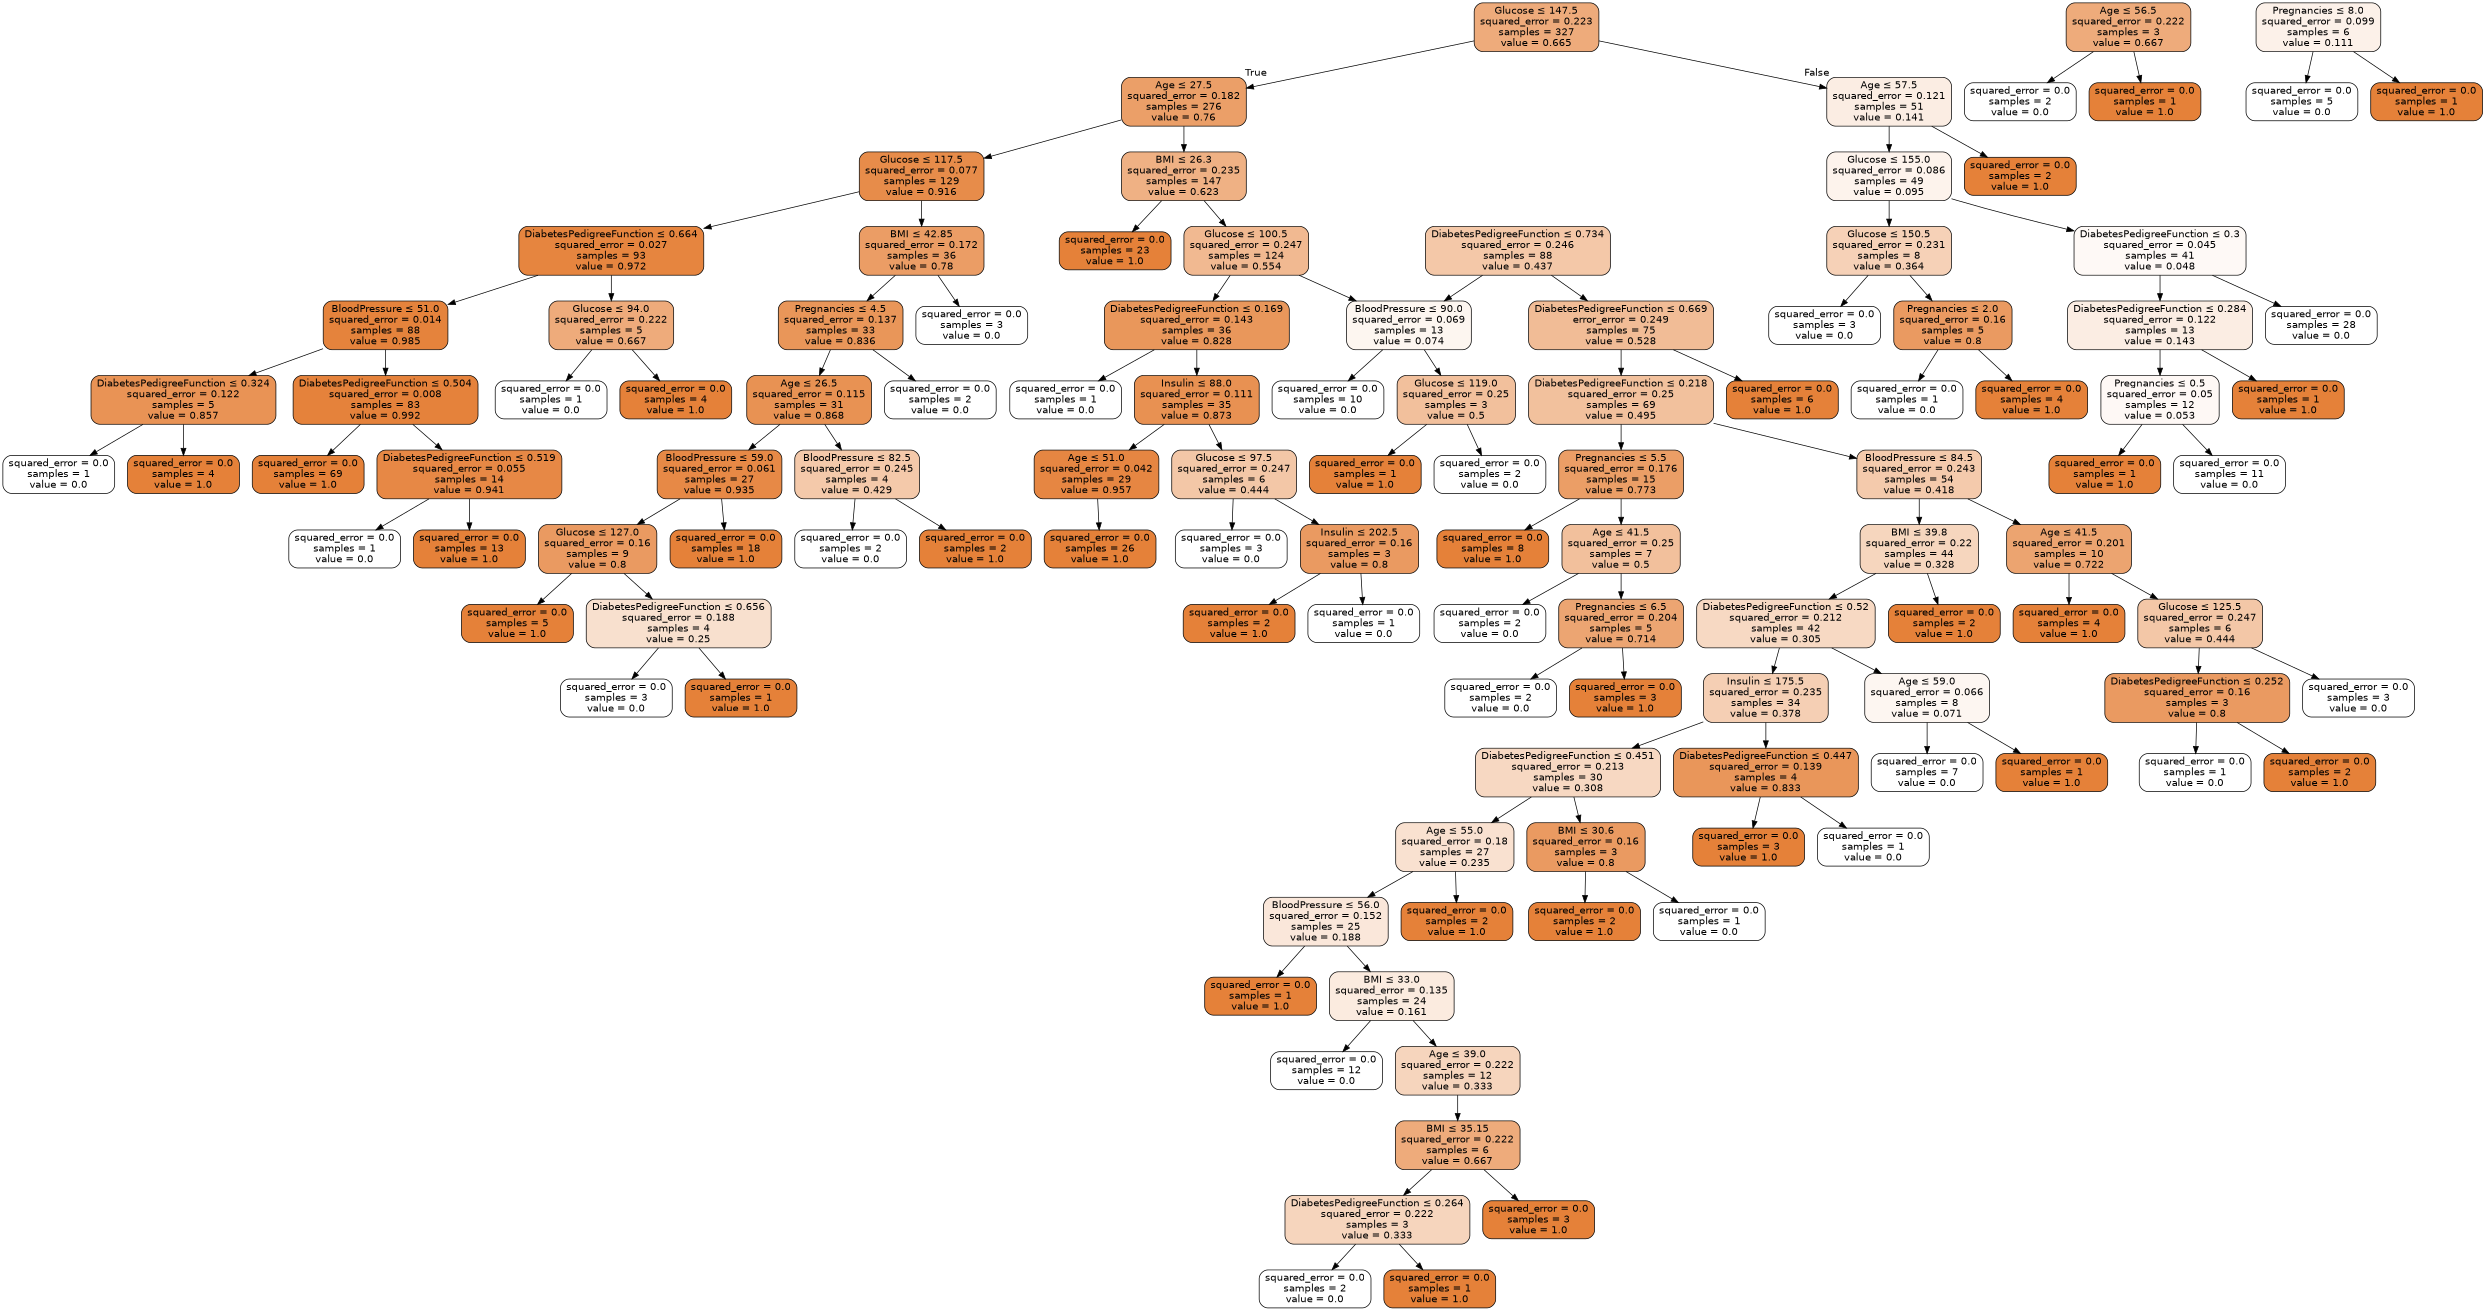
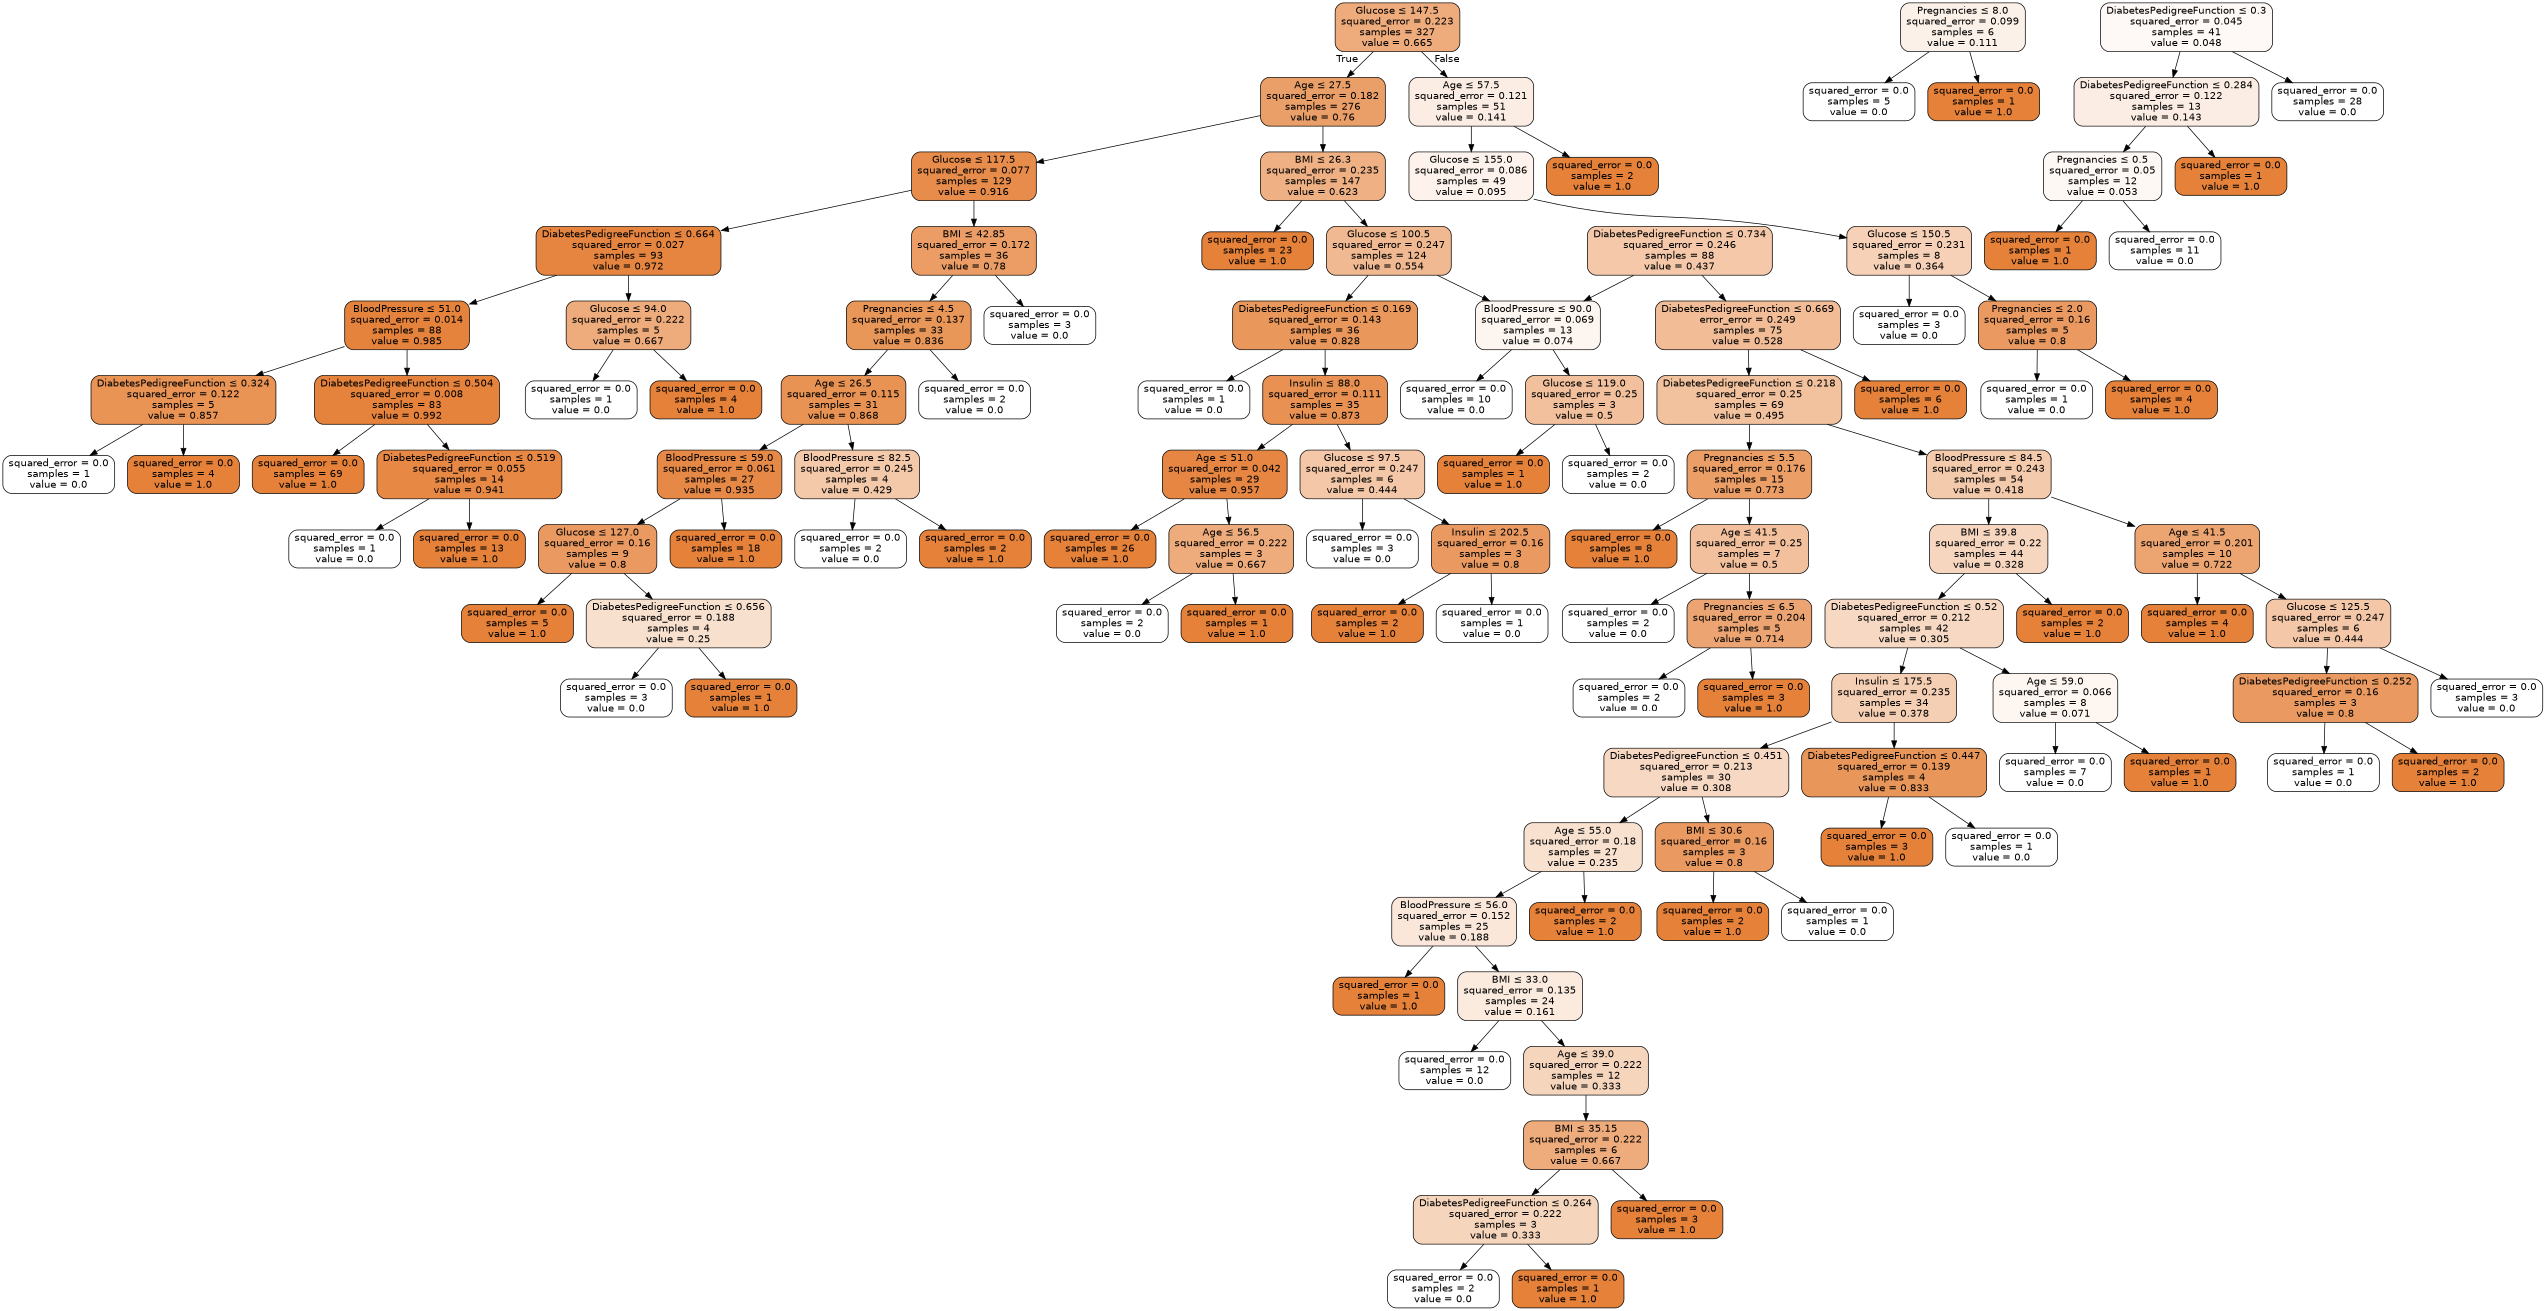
(2009, 215) -> none
none -> (1228, 508)
